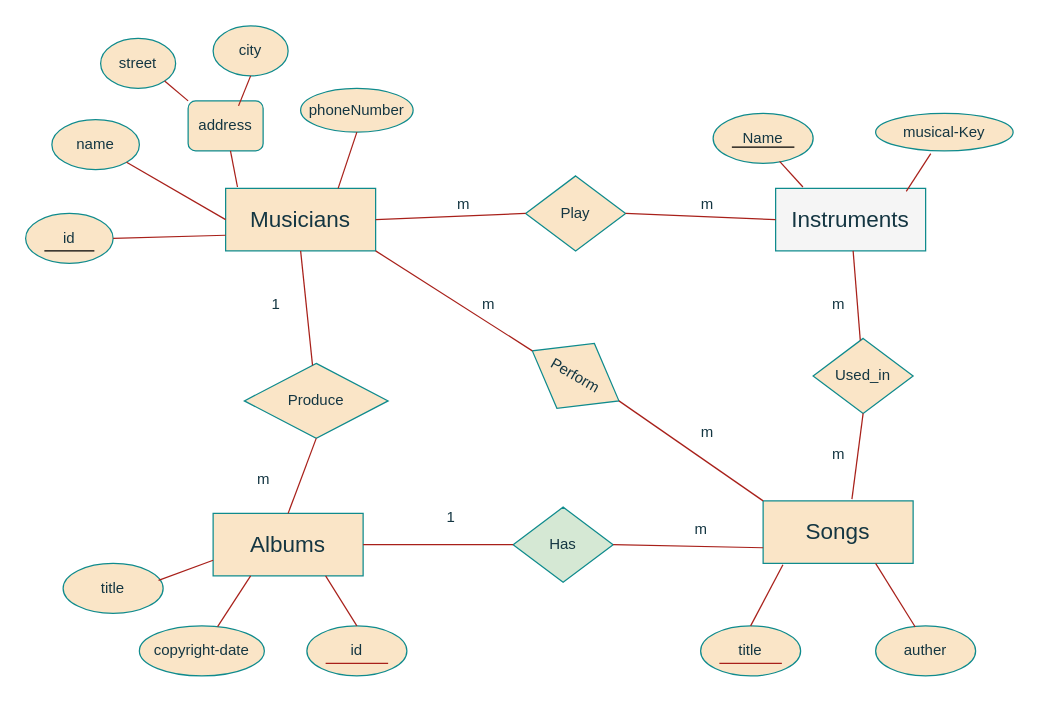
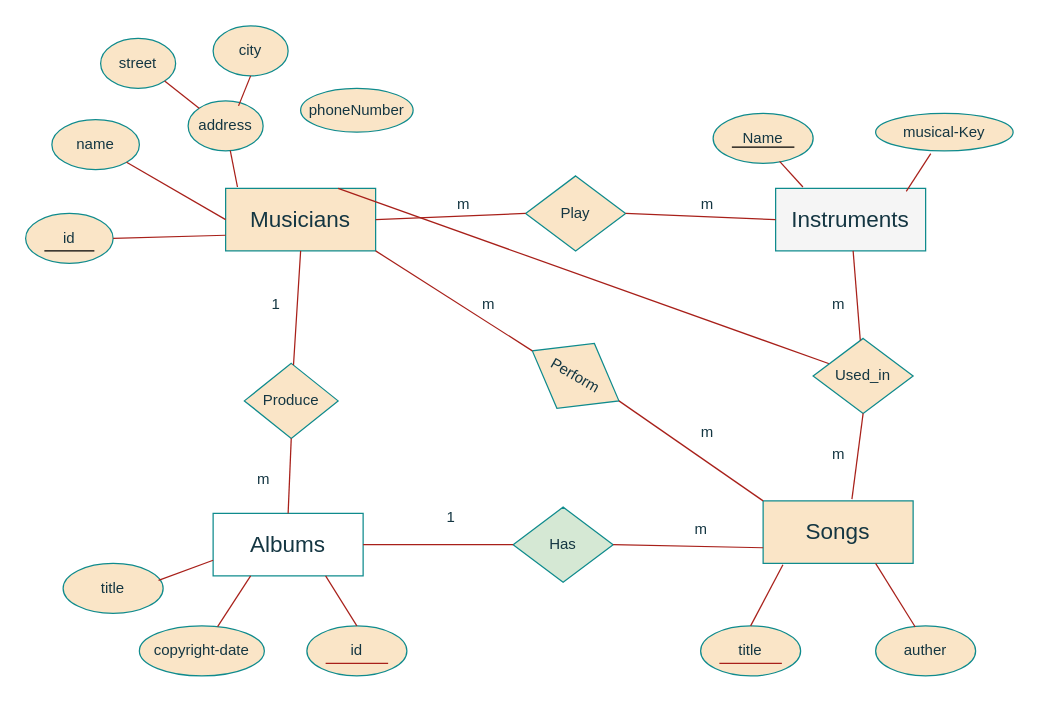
(226, 126) -> (226, 126)
(347, 160) -> (628, 291)
(316, 401) -> (291, 401)
(288, 544) -> (288, 544)
